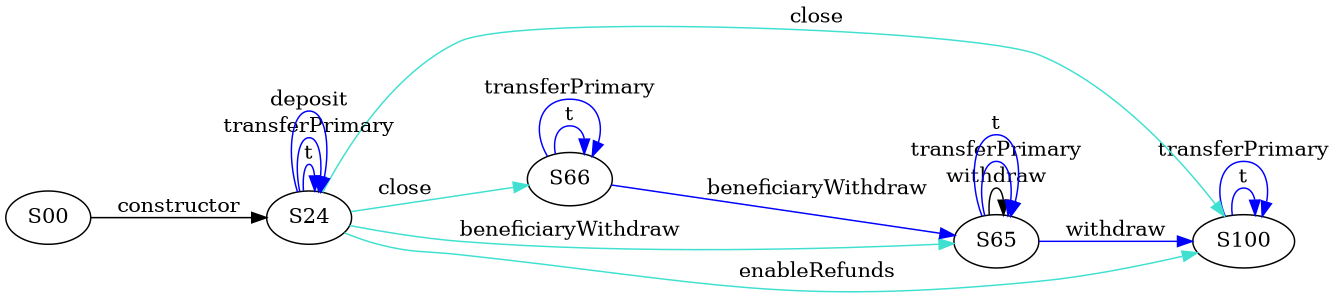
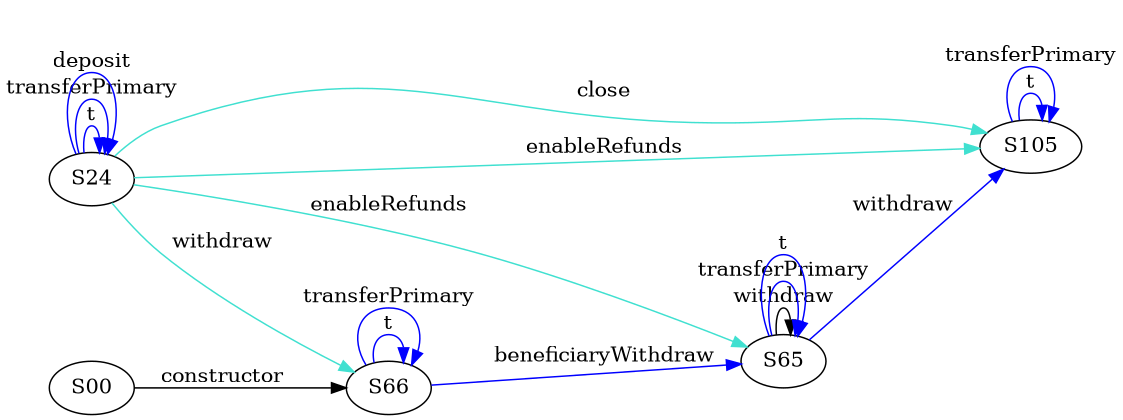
(406, 189) -> (222, 242)
(171, 218) -> (233, 388)
(570, 230) -> (389, 205)
(1244, 241) -> (1031, 147)
